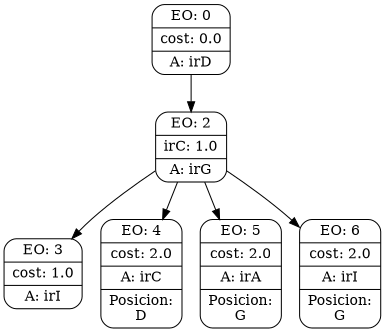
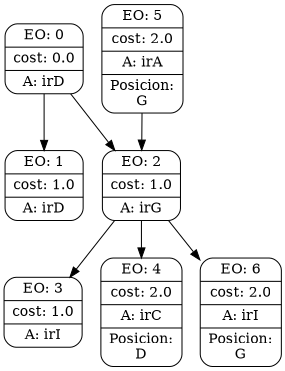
(191, 147) -> (141, 185)
none -> (44, 186)
(210, 196) -> (142, 126)
